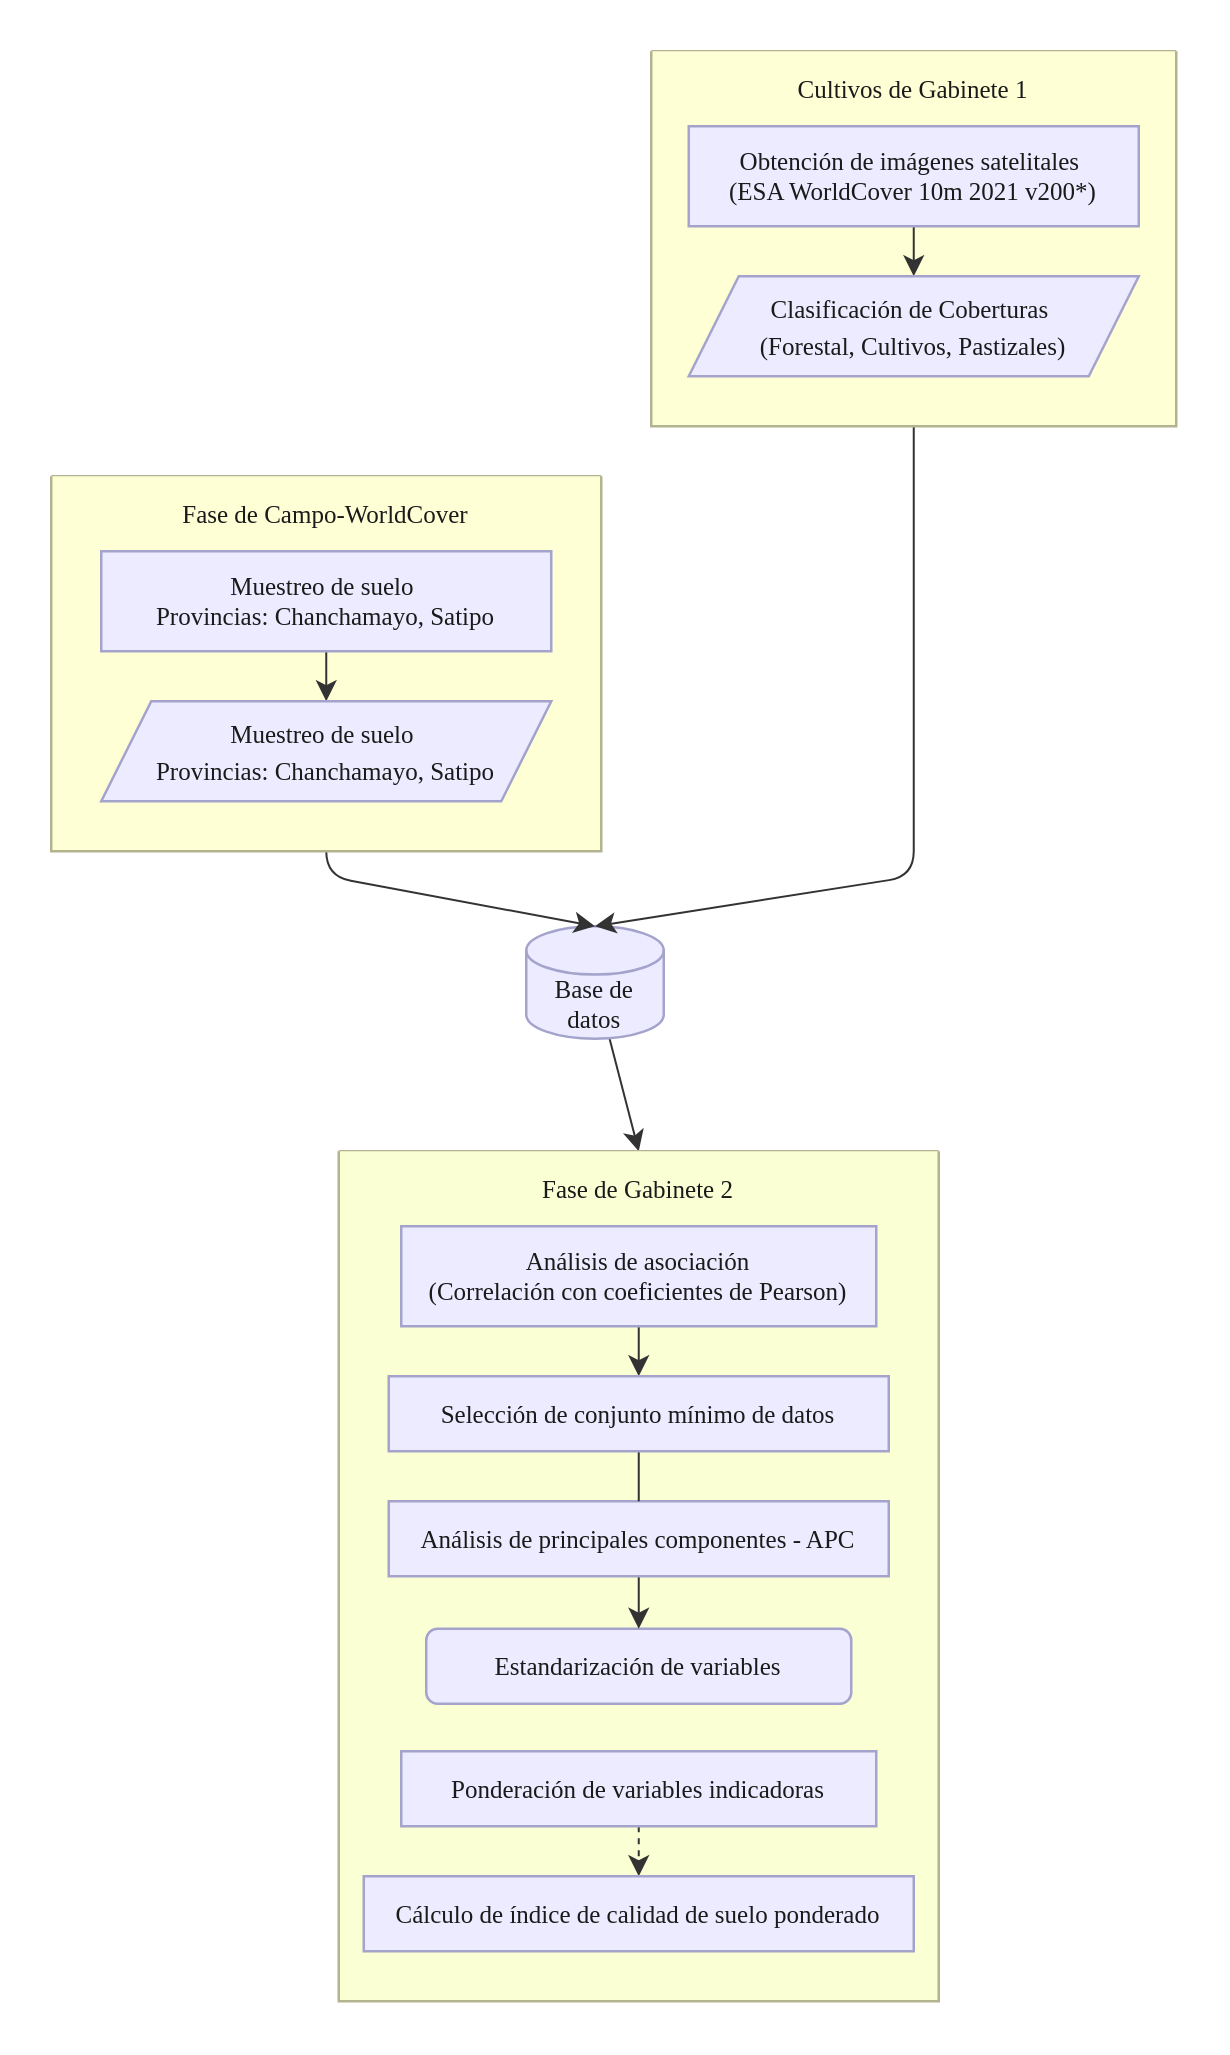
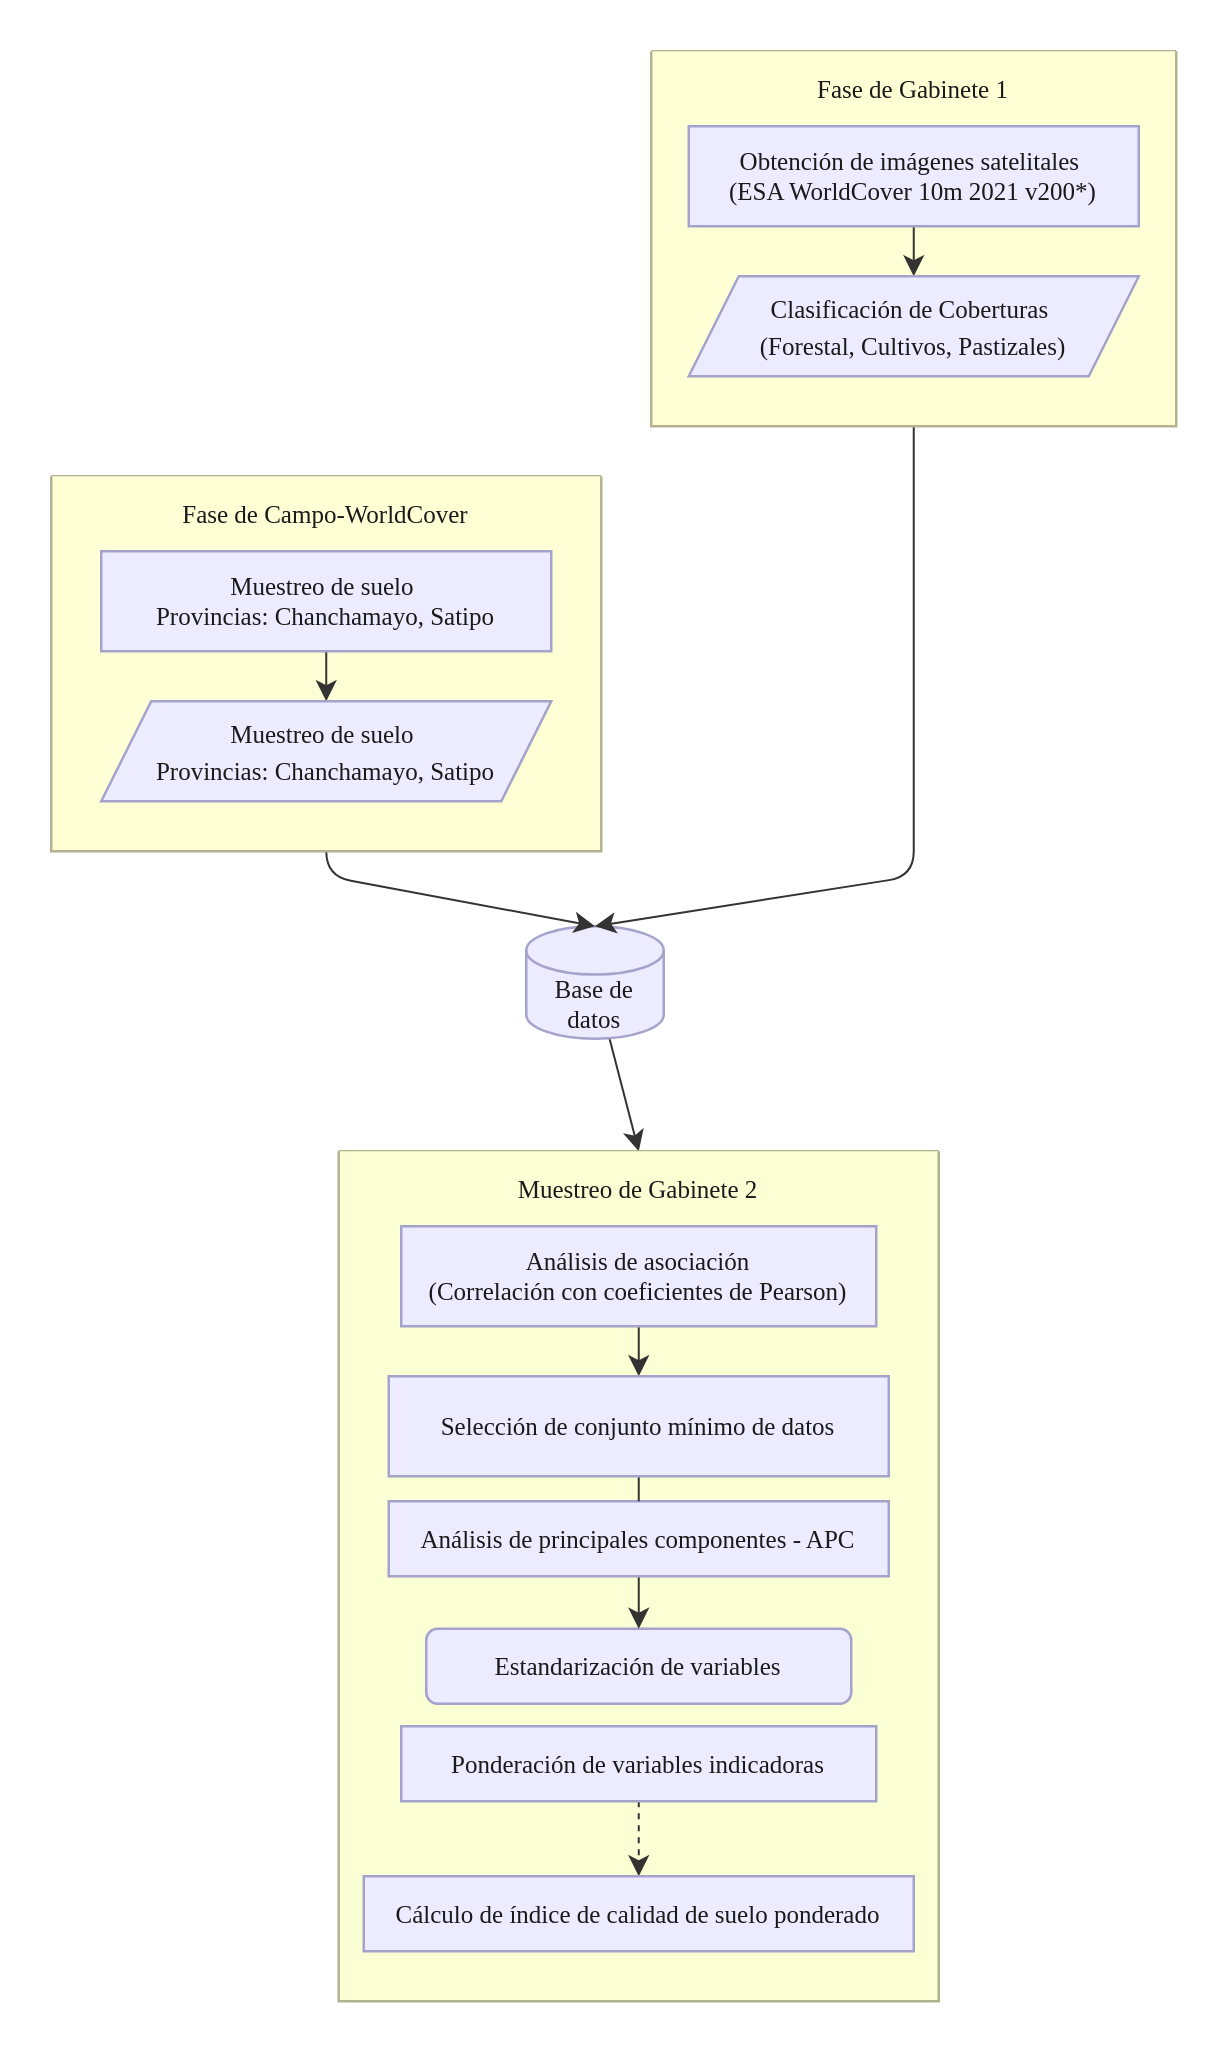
(914, 89) -> (914, 89)
(639, 1189) -> (639, 1189)
(639, 1414) -> (639, 1426)
(639, 1789) -> (639, 1764)
